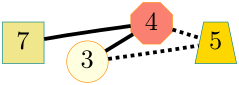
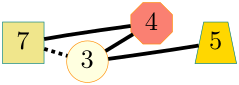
(186, 34) -> none
none -> (56, 52)
(154, 53) -> (154, 53)
